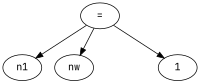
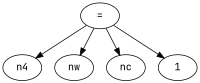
(22, 68) -> (22, 68)
none -> (126, 68)
